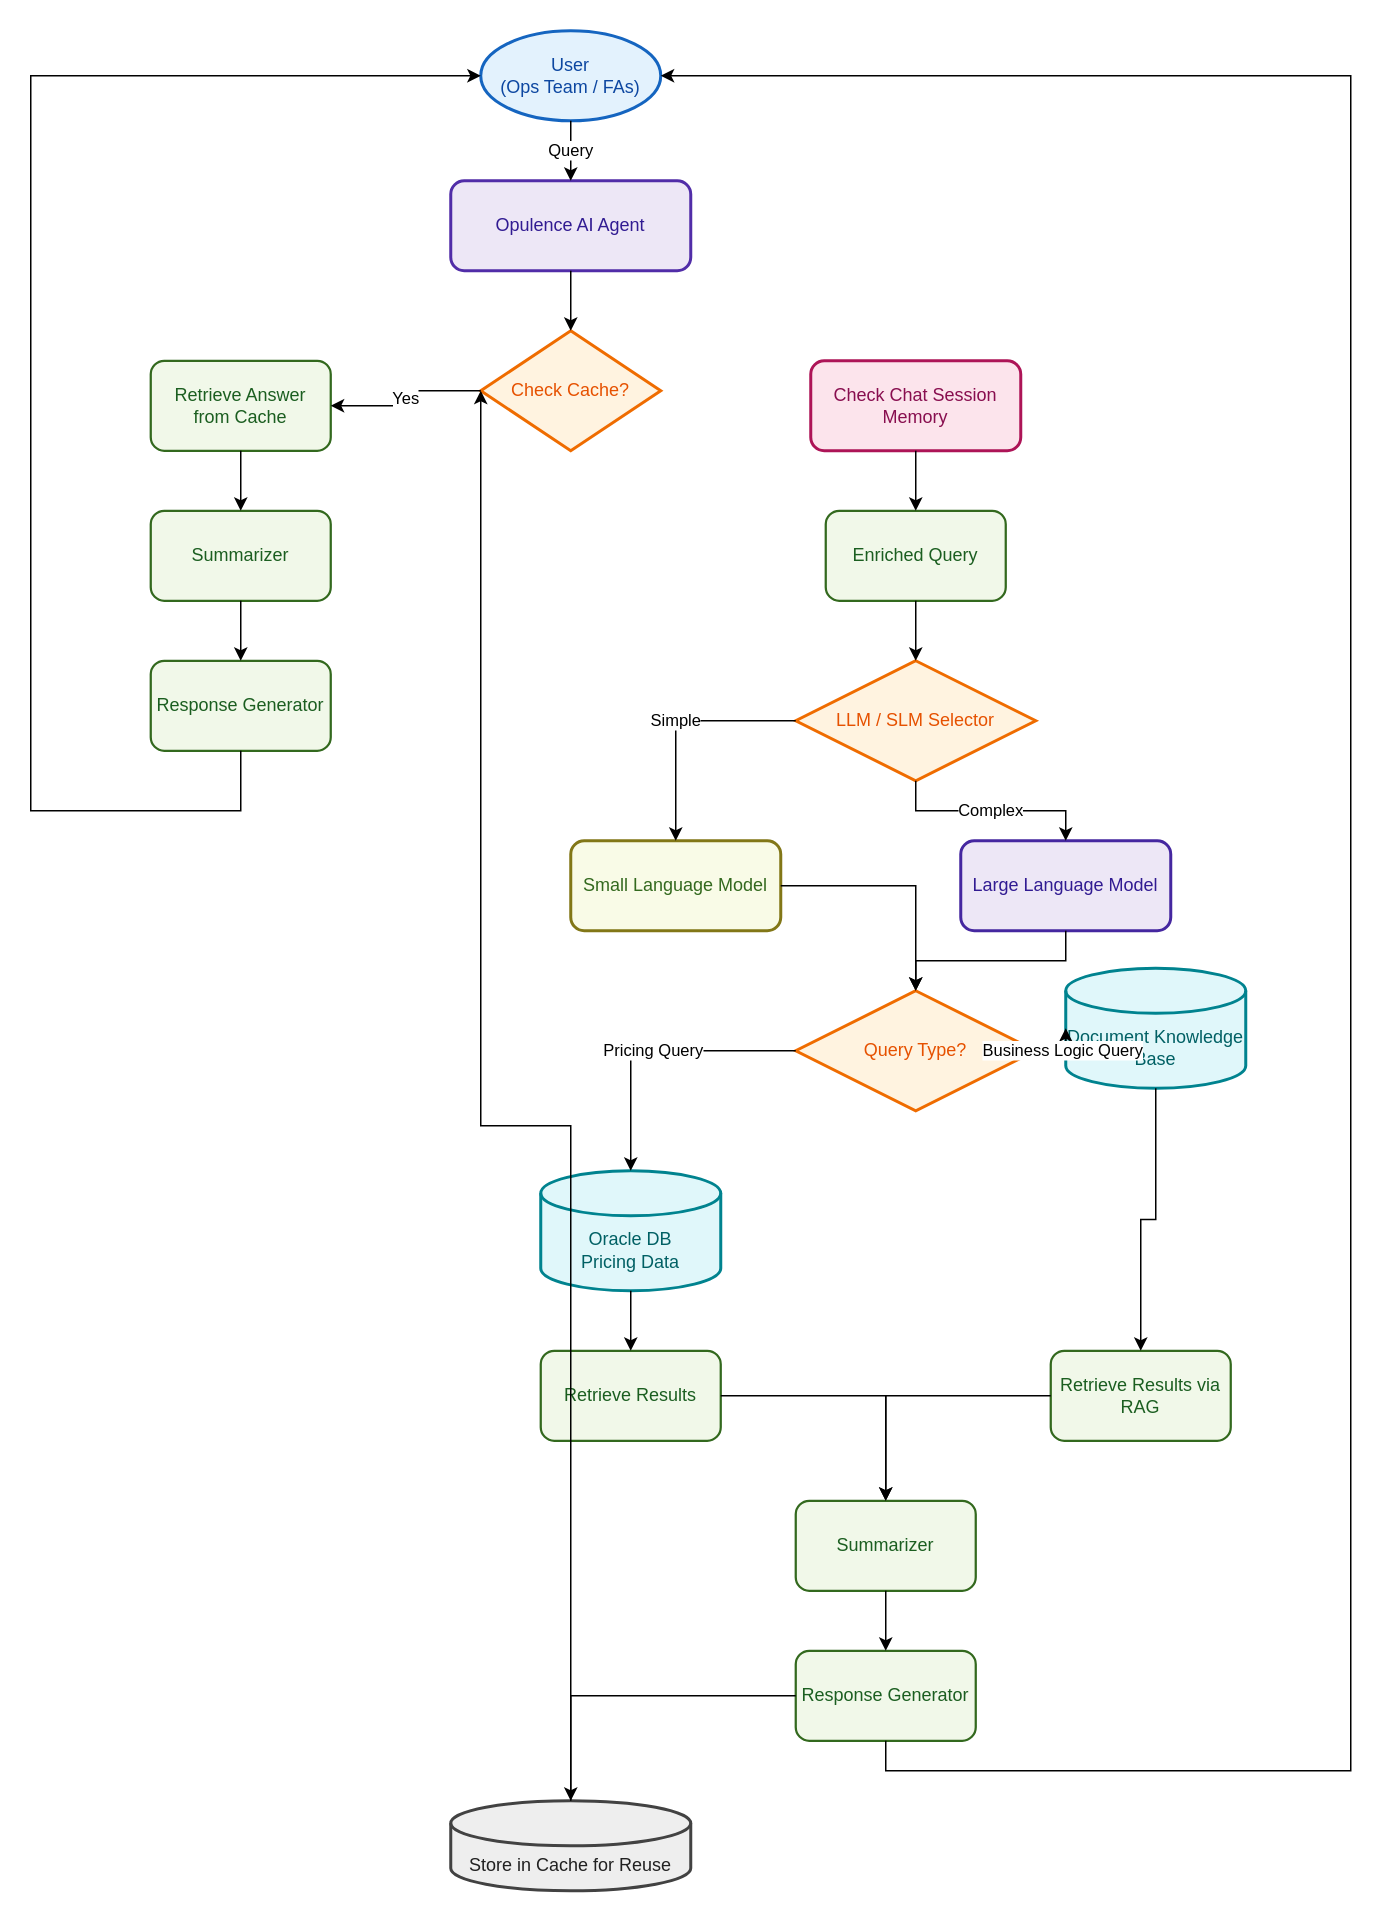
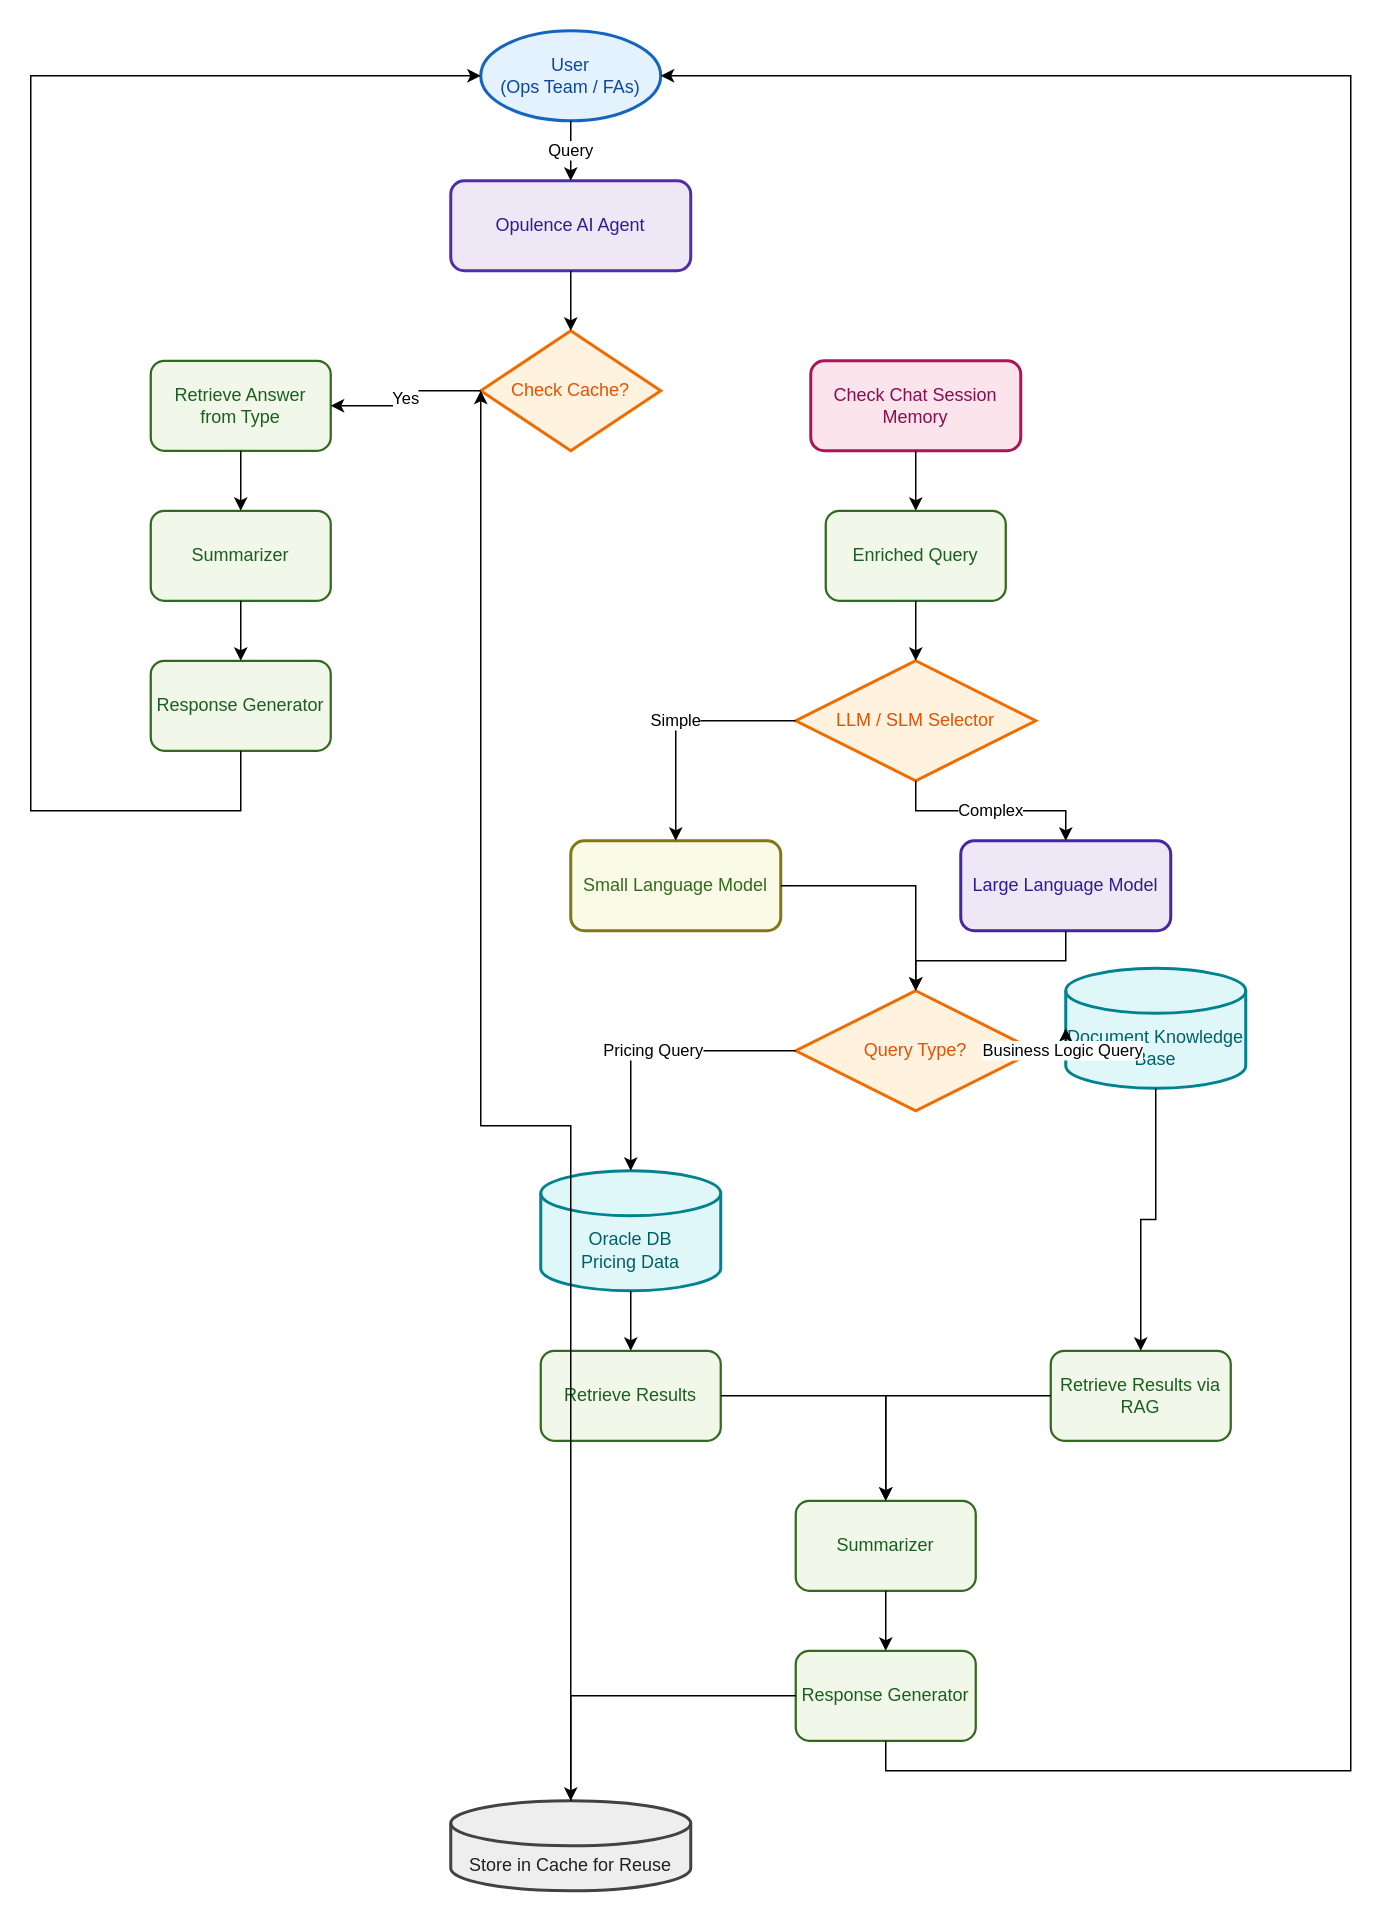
(241, 406) -> (241, 406)
